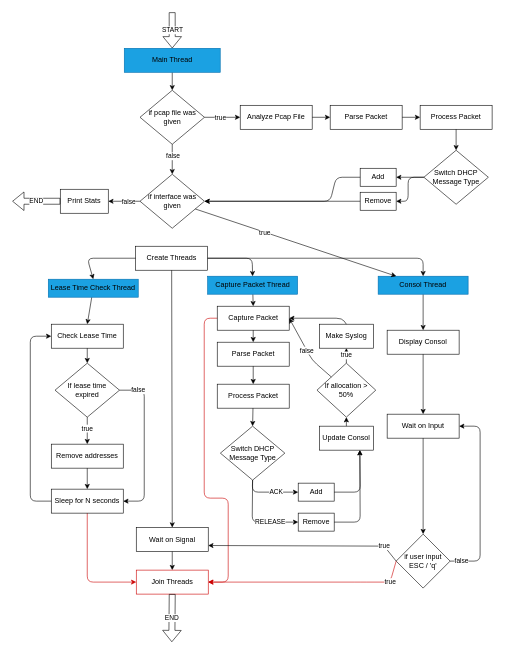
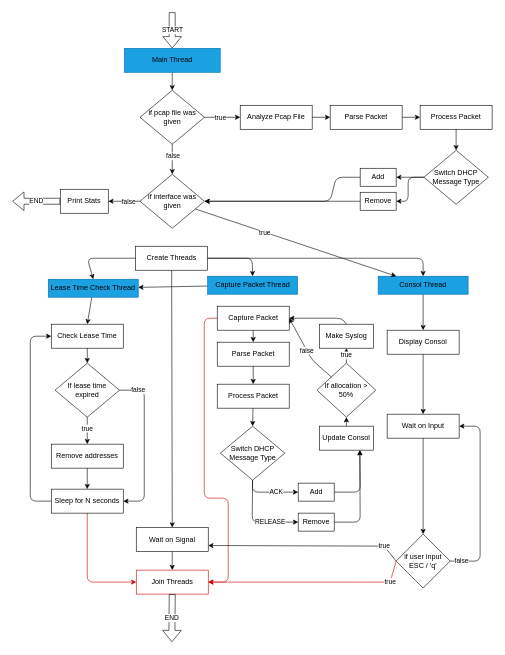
(253, 300) -> (183, 287)
